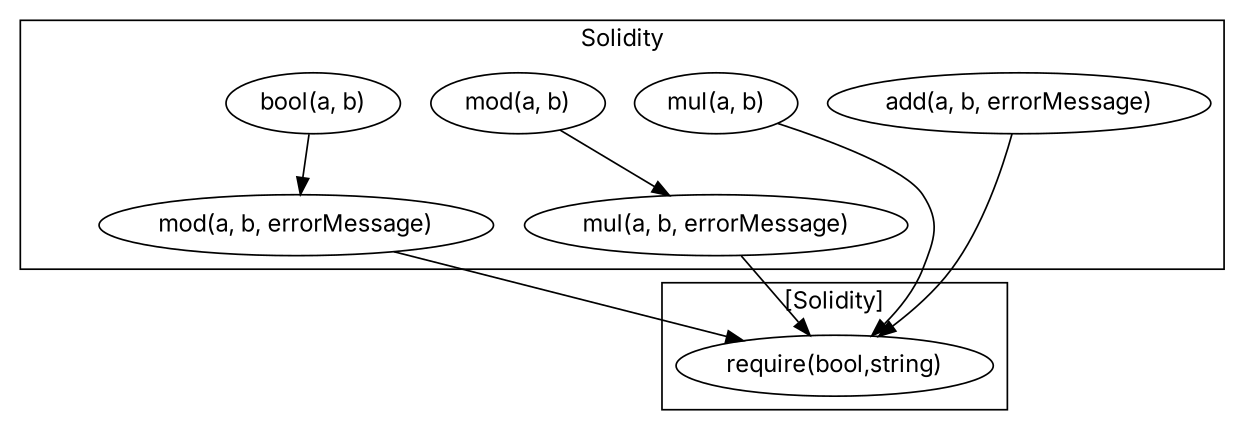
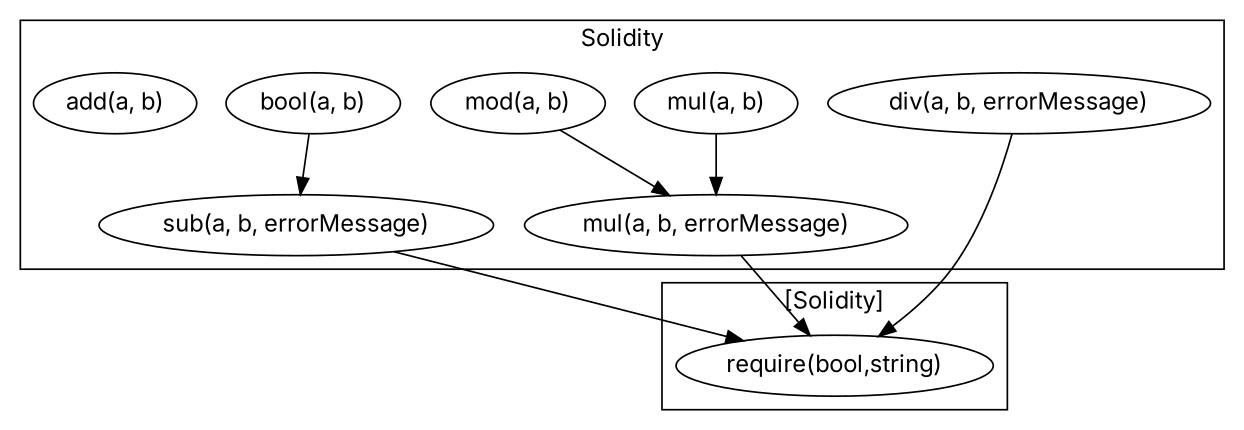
none -> (115, 103)
(1019, 103) -> (1019, 103)
(917, 188) -> (716, 156)
(296, 225) -> (296, 225)
